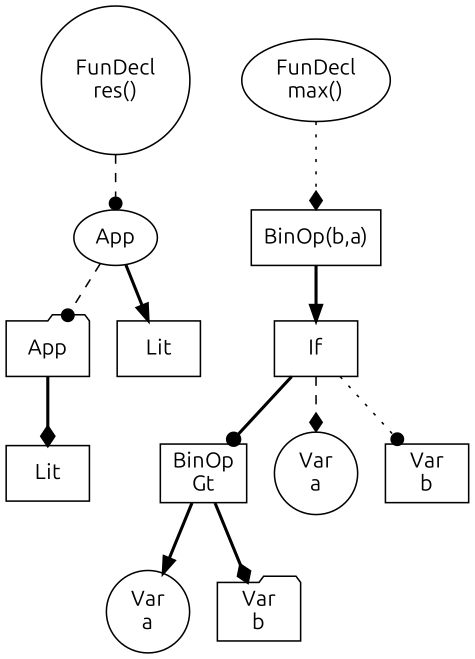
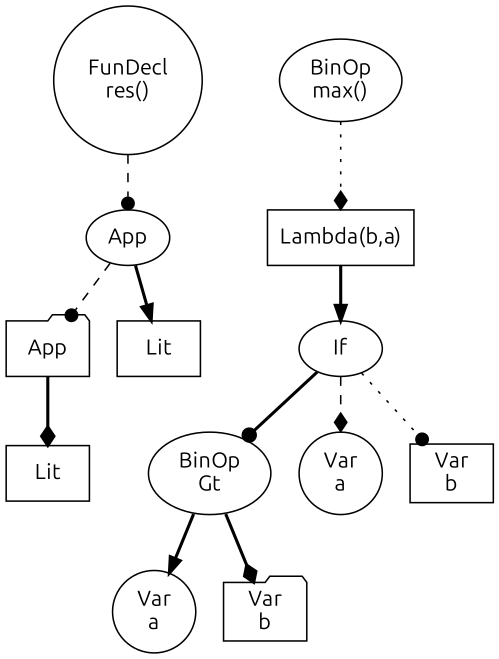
(316, 80) -> (341, 80)
(316, 238) -> (341, 238)
(316, 349) -> (341, 349)
(204, 473) -> (210, 473)
